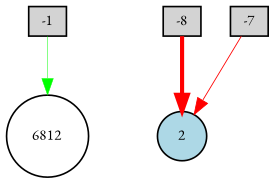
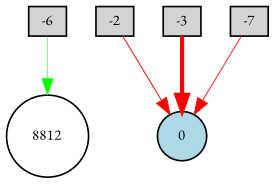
(48, 21) -> (48, 21)
none -> (115, 21)
(182, 21) -> (182, 21)
(48, 136) -> (48, 136)
(182, 136) -> (182, 136)
